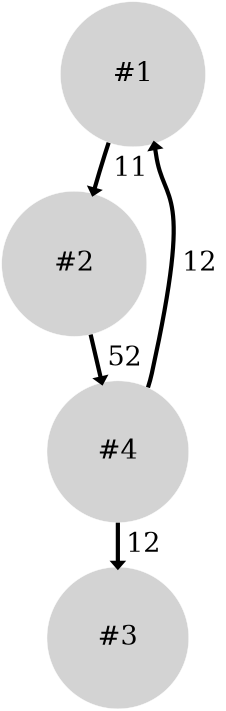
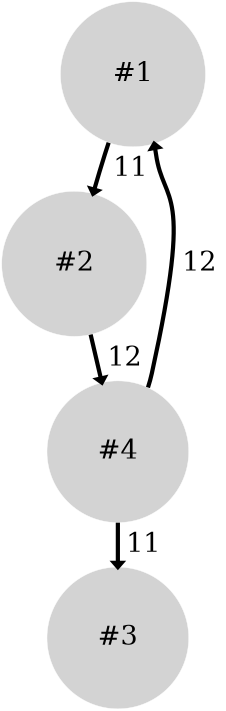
(125, 359) -> (125, 359)
(143, 545) -> (143, 545)
